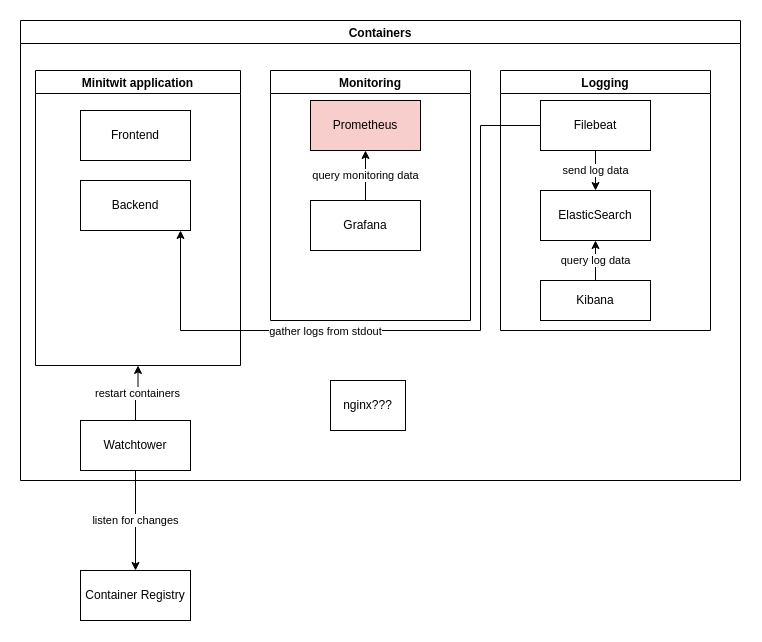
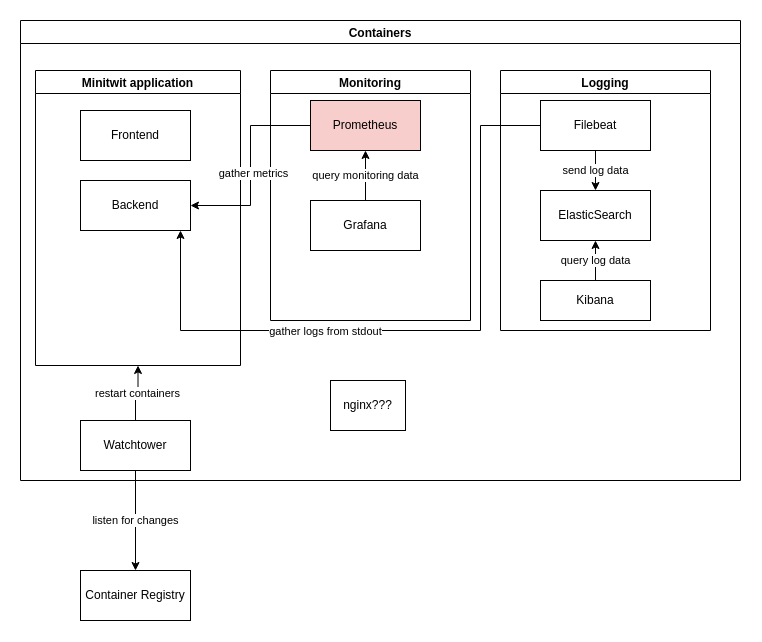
none -> (251, 162)
